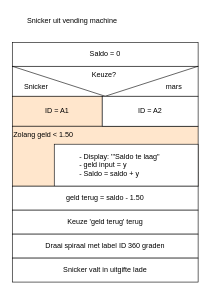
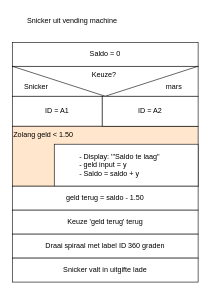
(57, 111) -> (57, 111)
